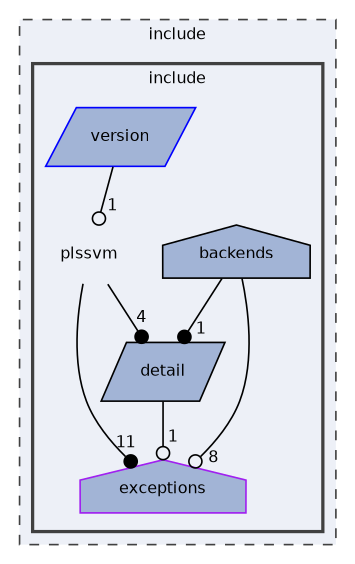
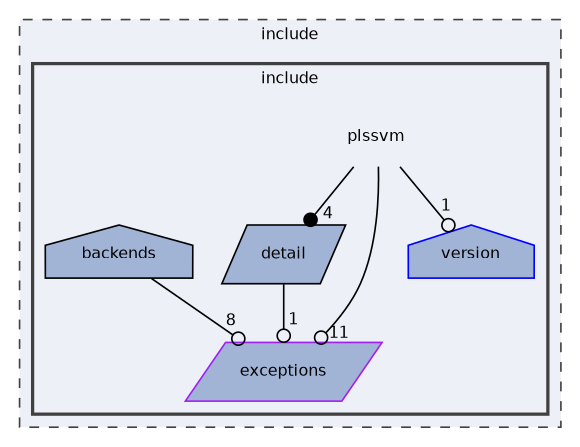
(121, 137) -> (471, 254)
(107, 190) -> (422, 193)
(205, 305) -> none
(80, 377) -> (370, 256)
(163, 489) -> (284, 372)
